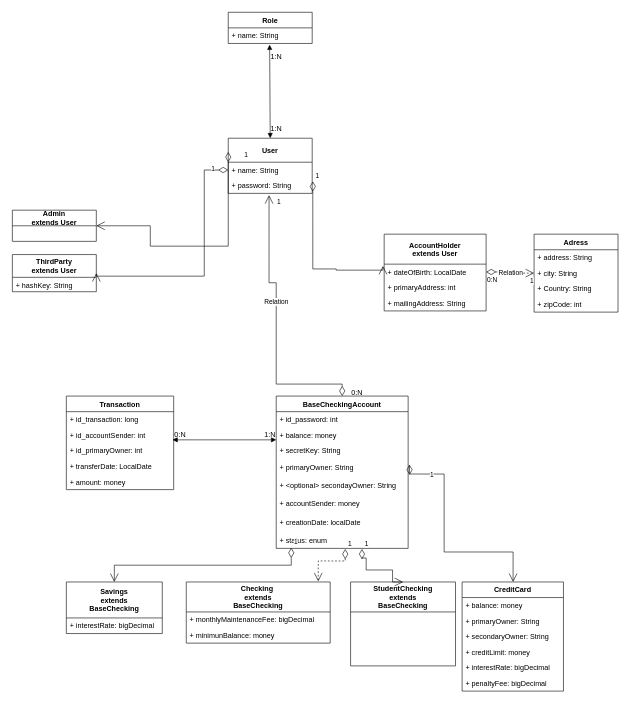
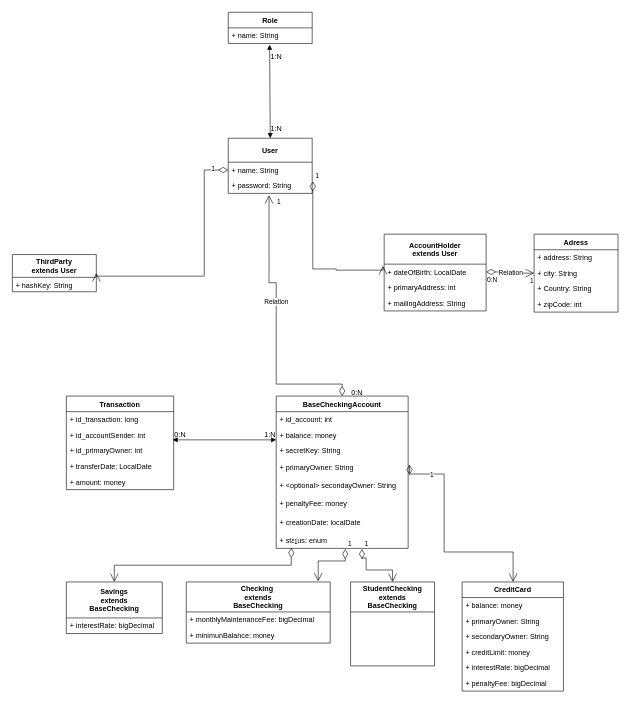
(54, 226) -> none
(180, 246) -> none
(527, 273) -> (527, 273)
(311, 420) -> (309, 420)
(321, 504) -> (314, 504)
(324, 561) -> (324, 561)
(403, 624) -> (393, 624)
